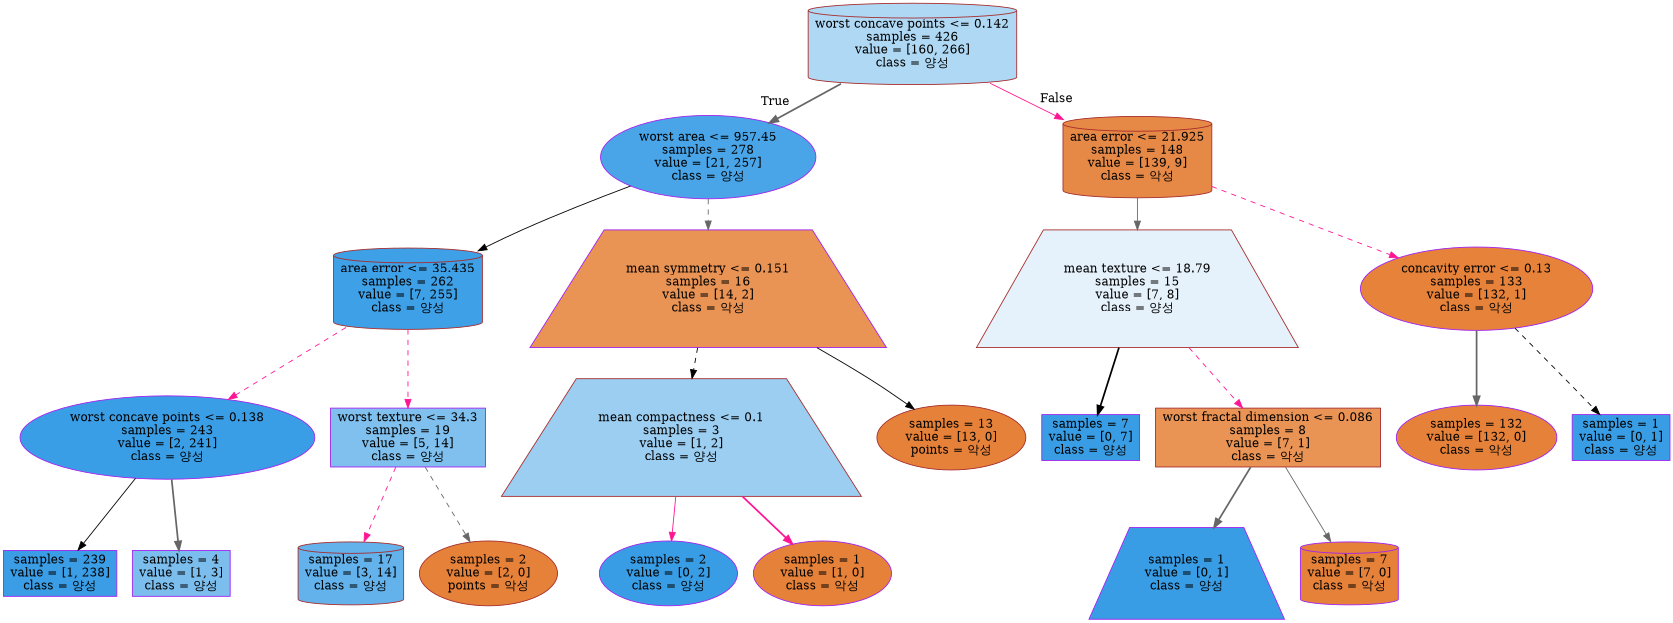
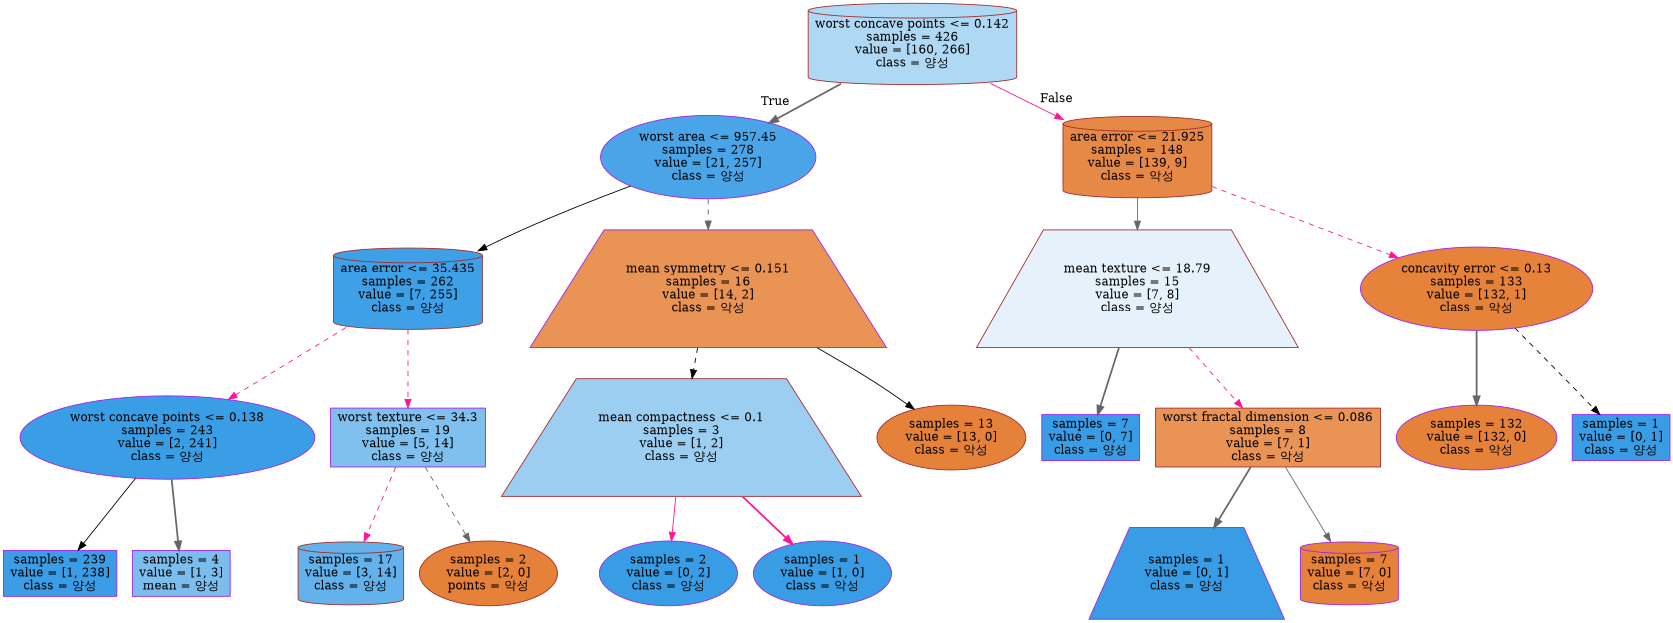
(1110, 377) -> (1110, 377)
(951, 438) -> (951, 438)
(181, 573) -> (181, 573)
(822, 573) -> (822, 573)
